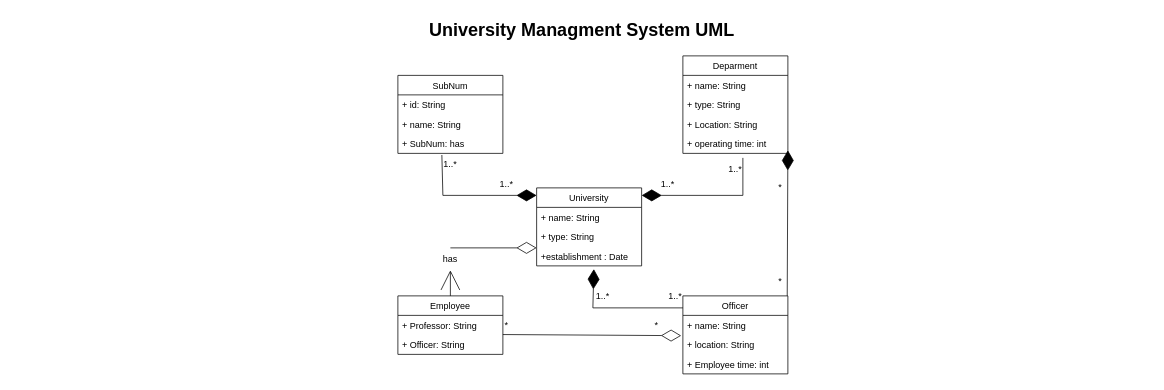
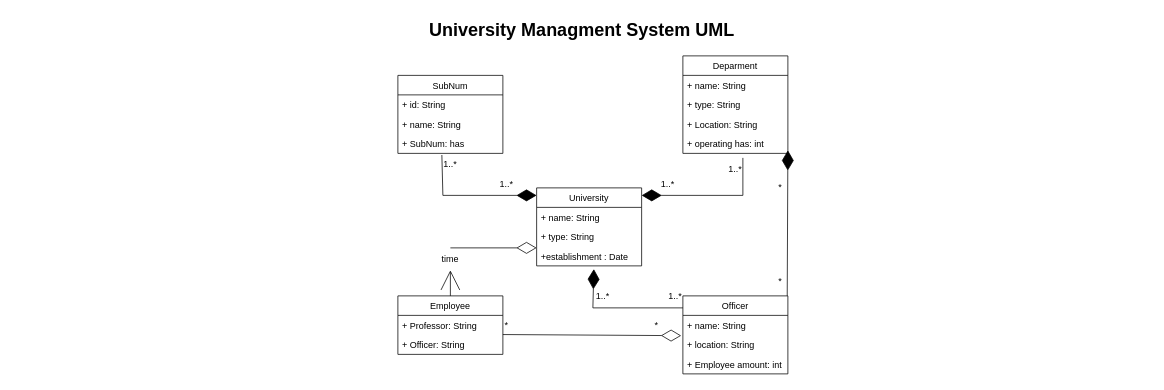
(732, 144) -> (730, 144)
(450, 259) -> (450, 259)
(729, 365) -> (735, 365)
